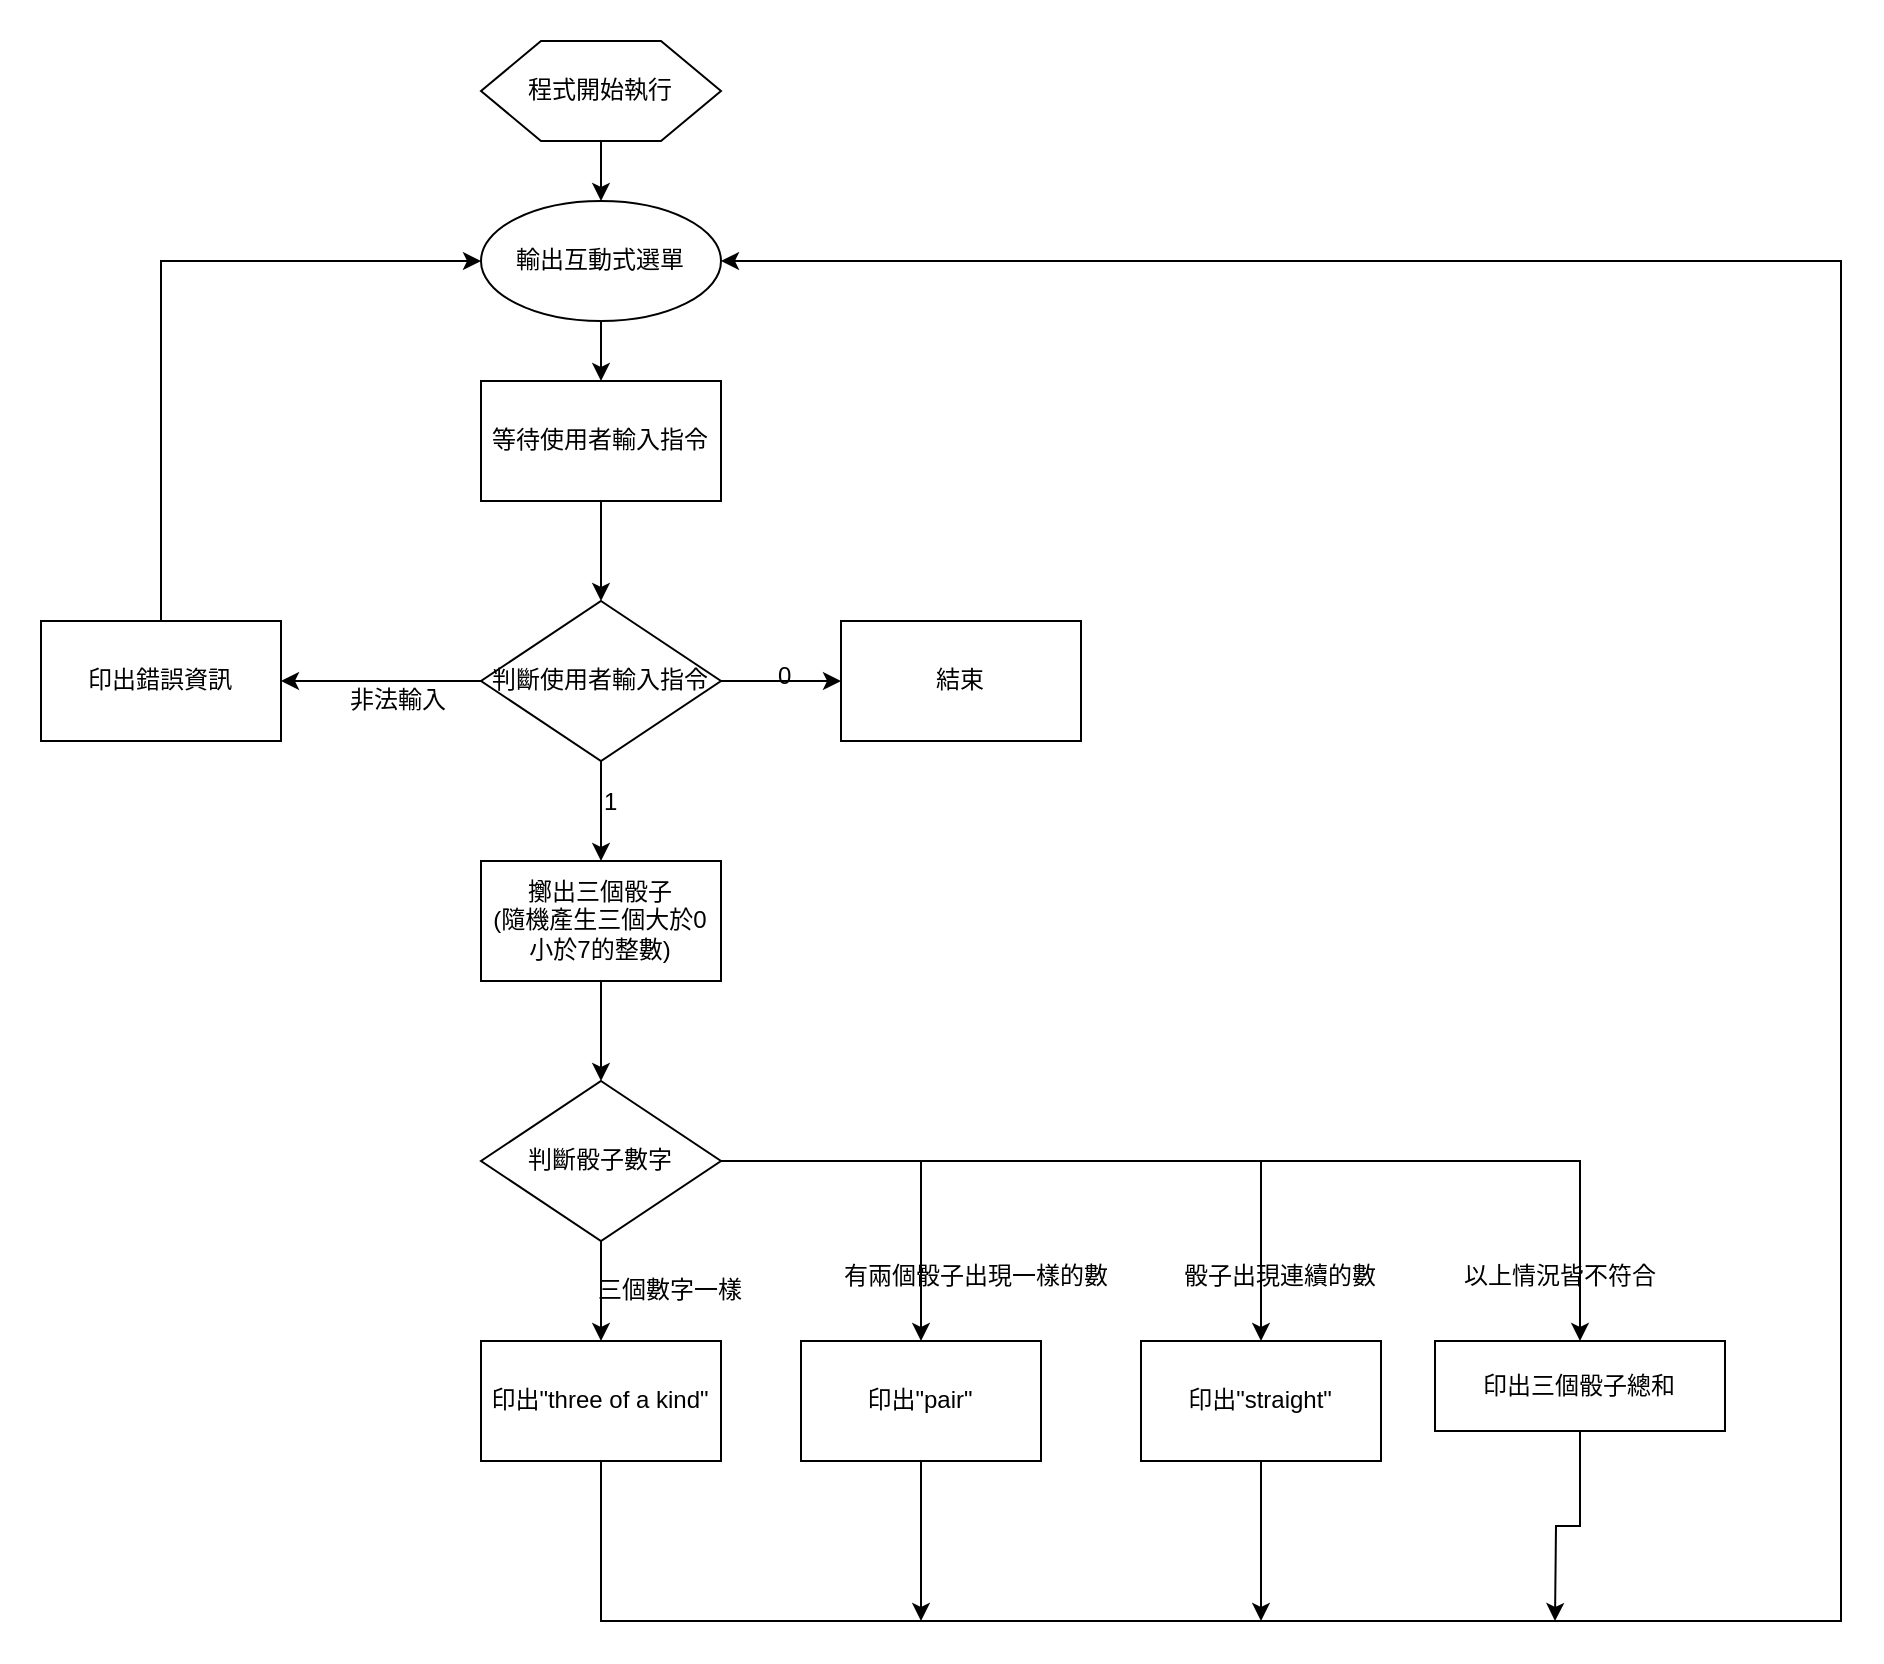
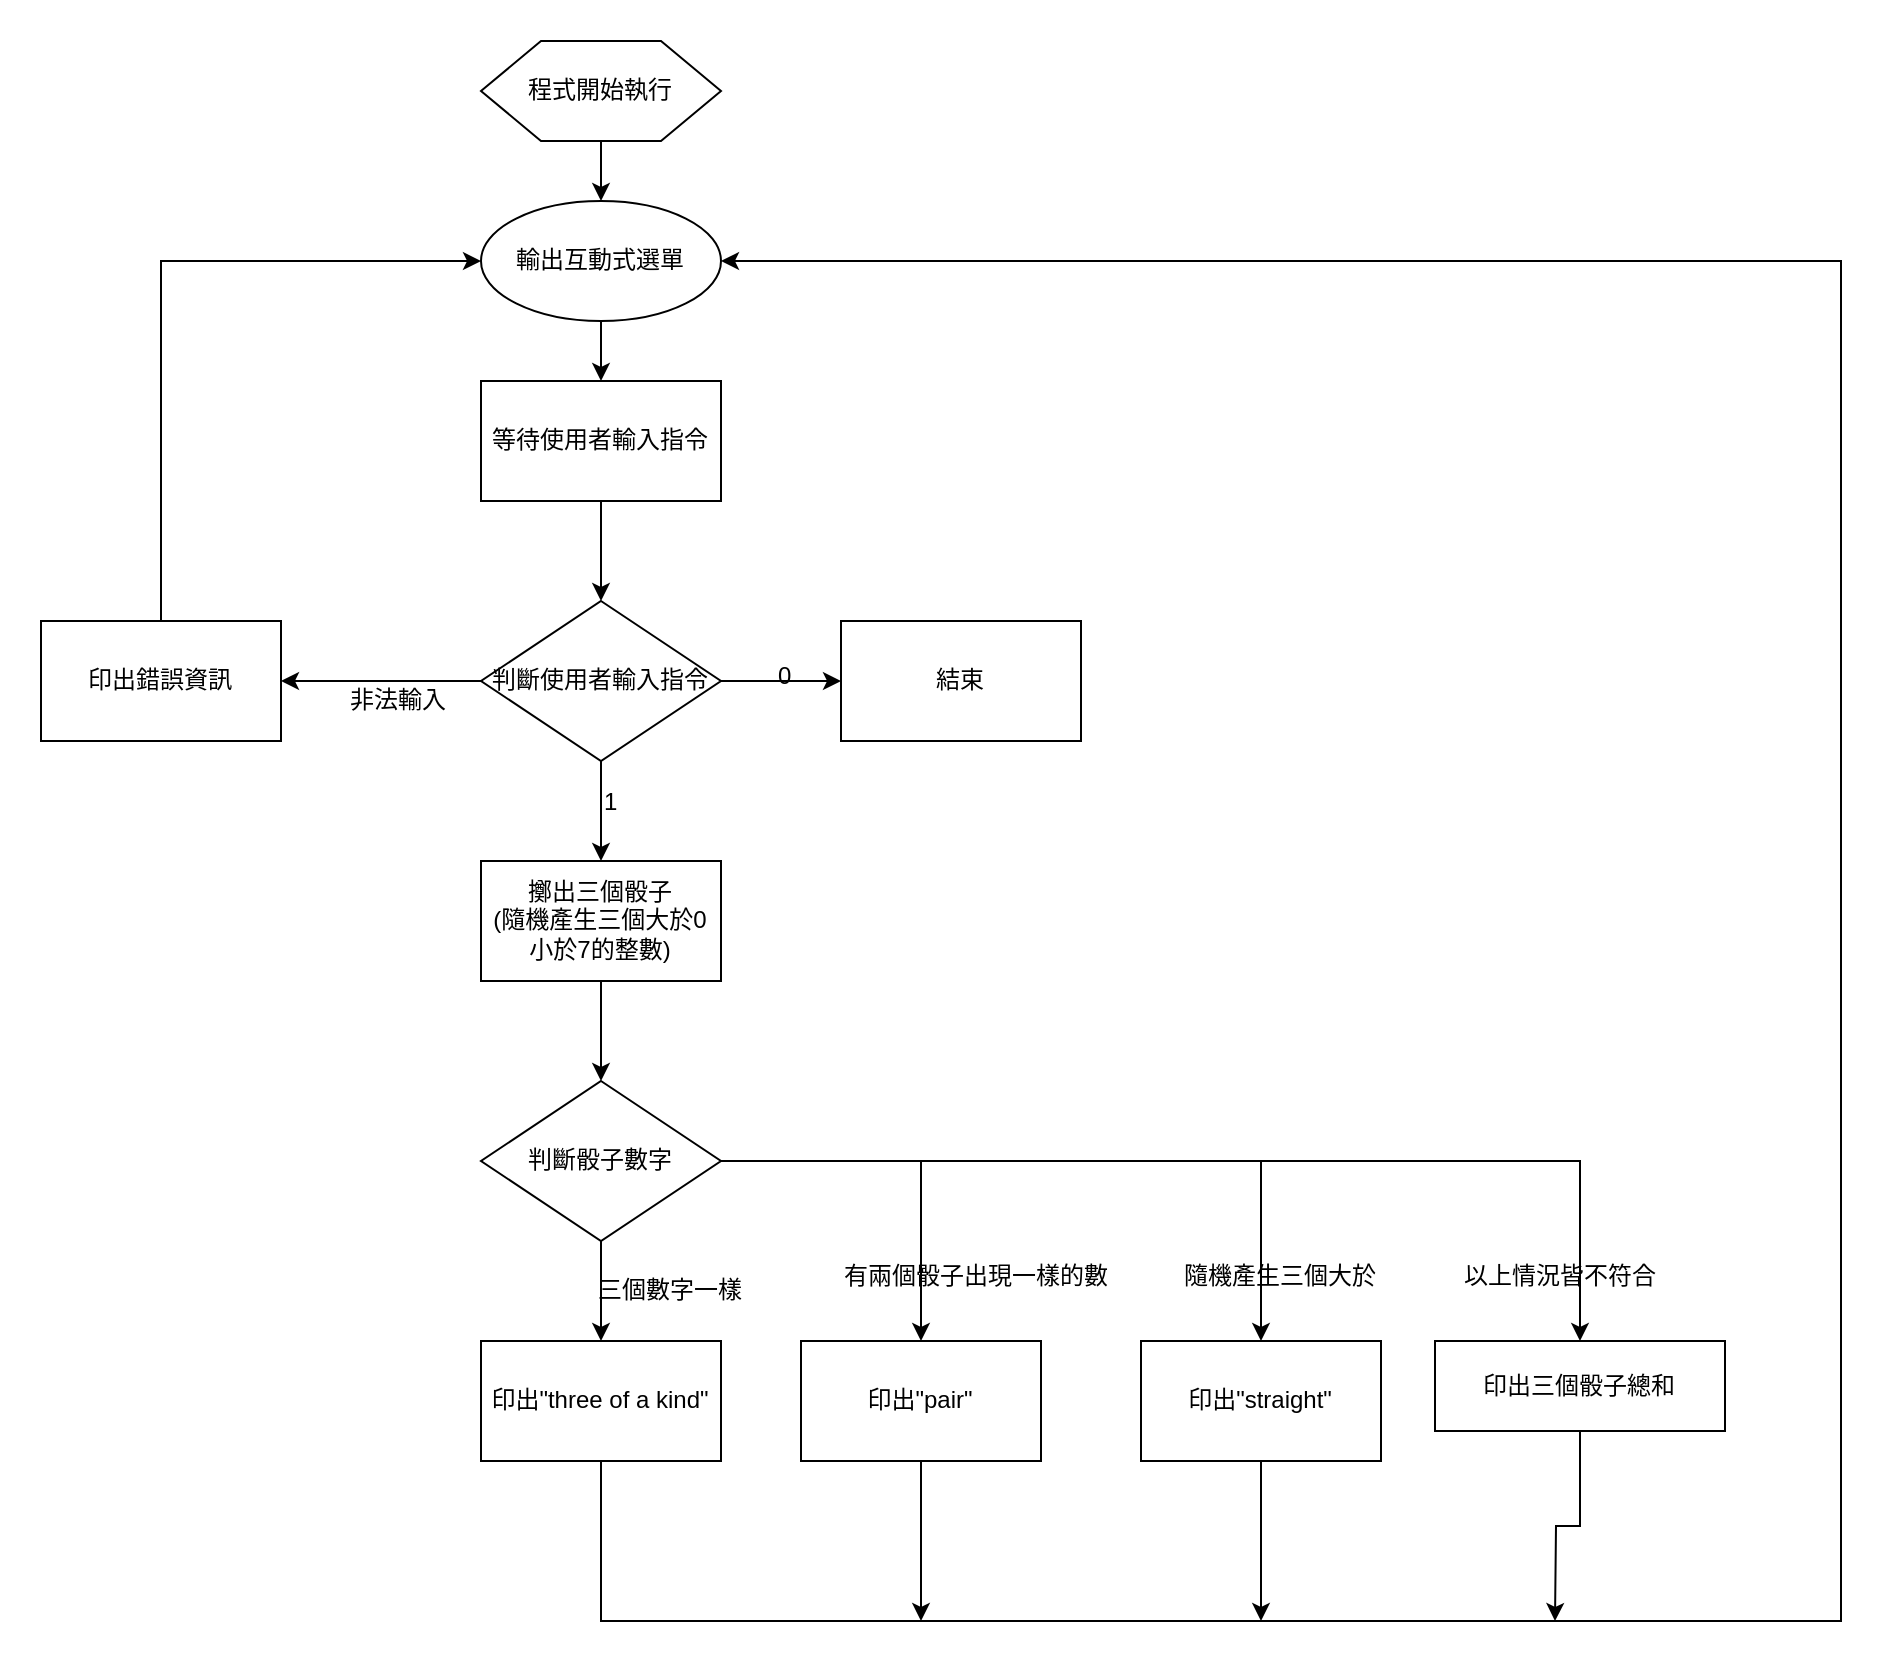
(1281, 1277) -> (1281, 1277)
